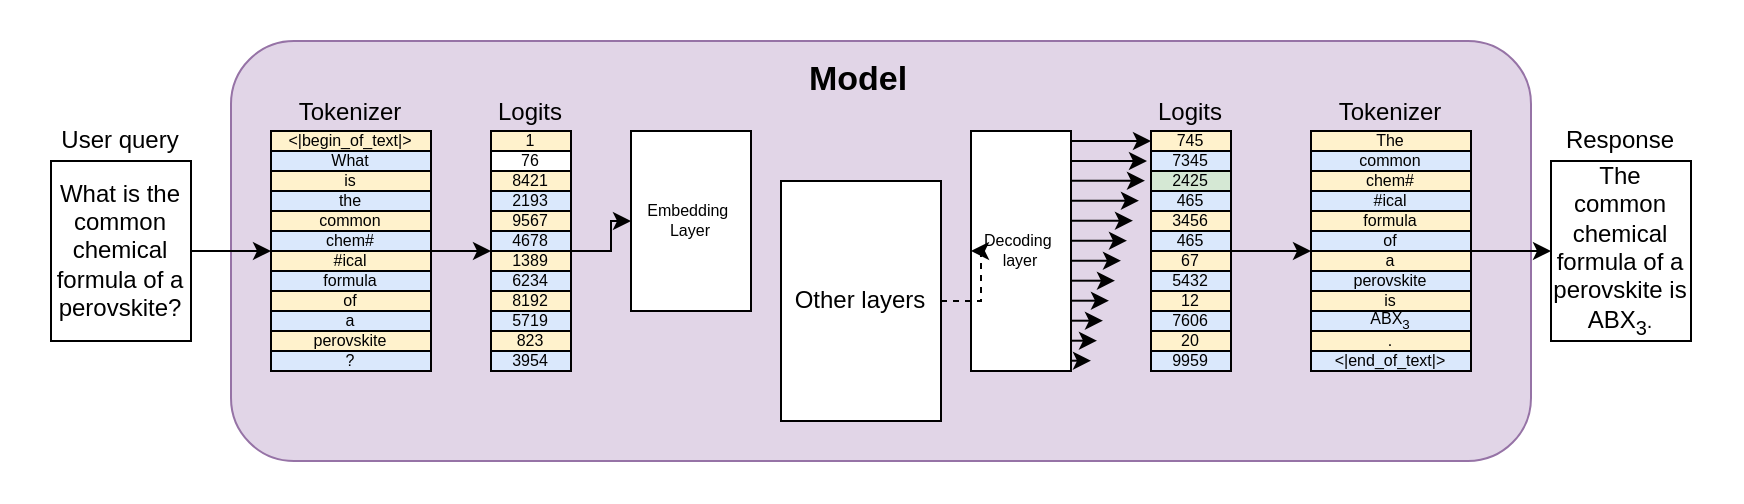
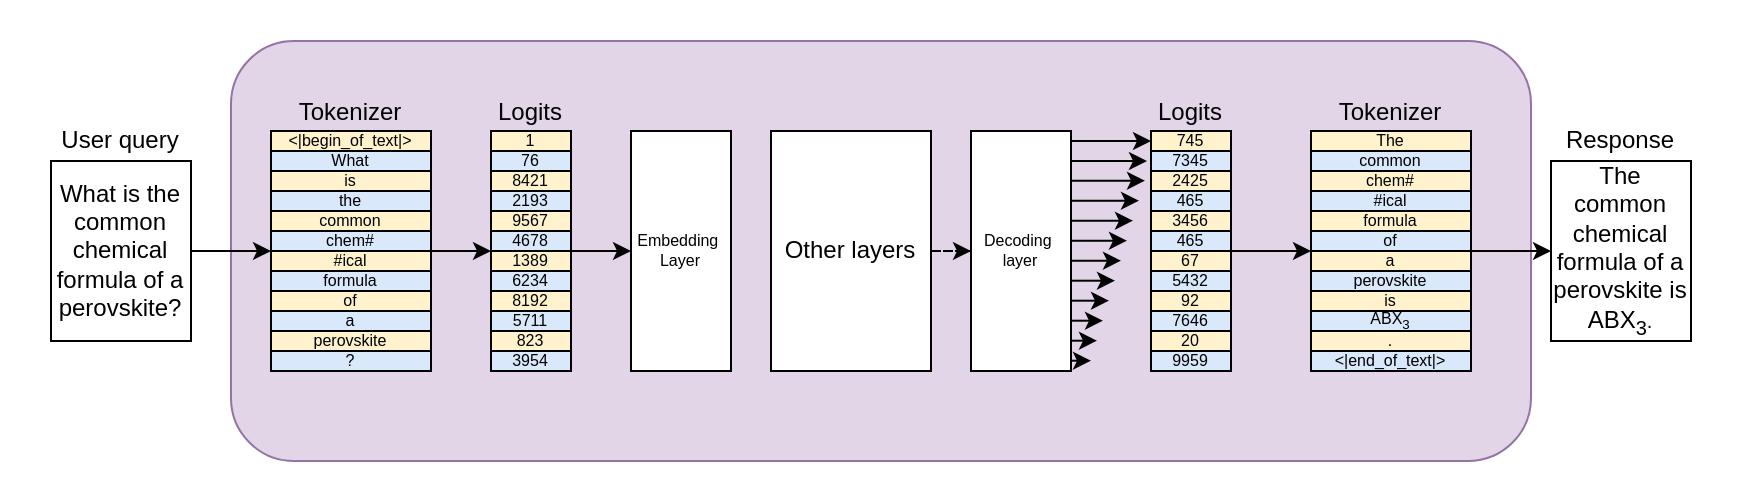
(858, 81) -> none
(531, 161) -> (531, 161)
(1191, 181) -> (1191, 181)
(691, 221) -> (681, 251)
(861, 301) -> (851, 251)
(1191, 301) -> (1191, 301)
(531, 321) -> (531, 321)
(1191, 321) -> (1191, 321)
